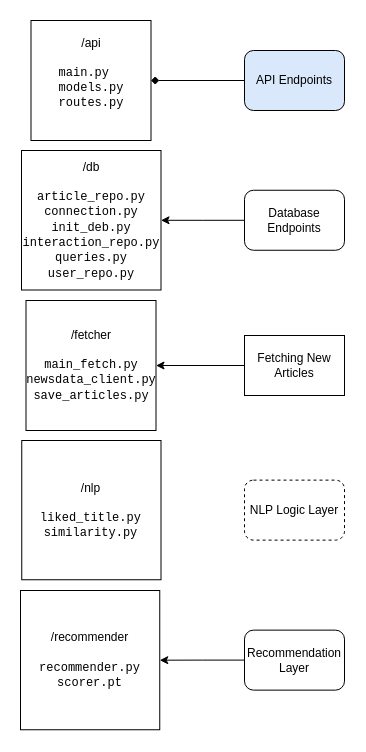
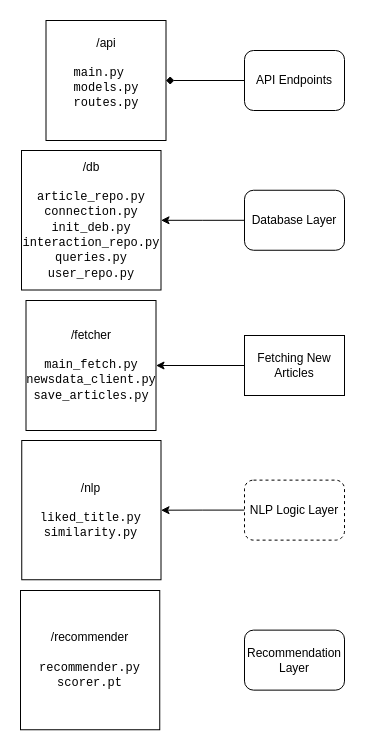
(91, 81) -> (106, 81)
(295, 81) -> (295, 81)
(295, 221) -> (295, 221)
none -> (206, 510)
(205, 660) -> none
